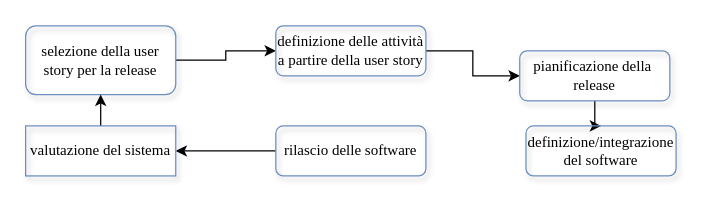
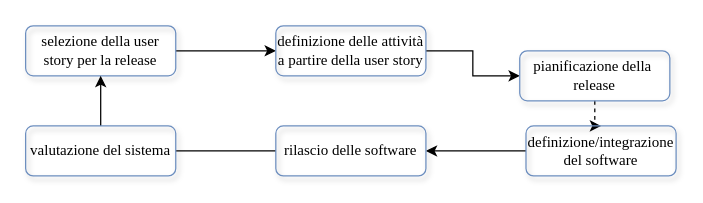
(101, 60) -> (101, 51)
(594, 113) -> (594, 113)
(101, 151) -> (101, 151)
(186, 151) -> (182, 151)
none -> (480, 151)
